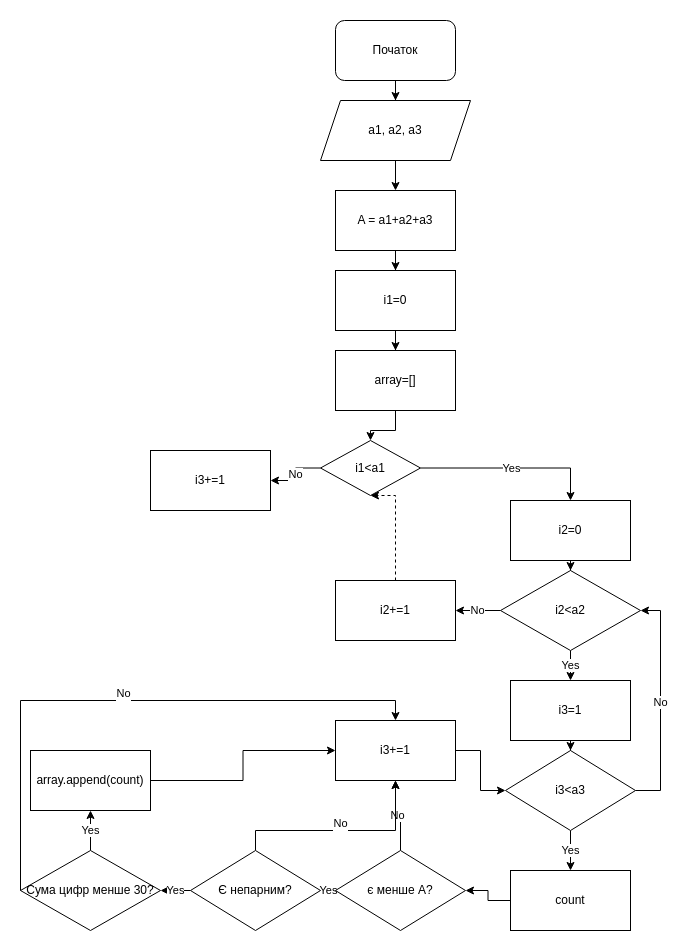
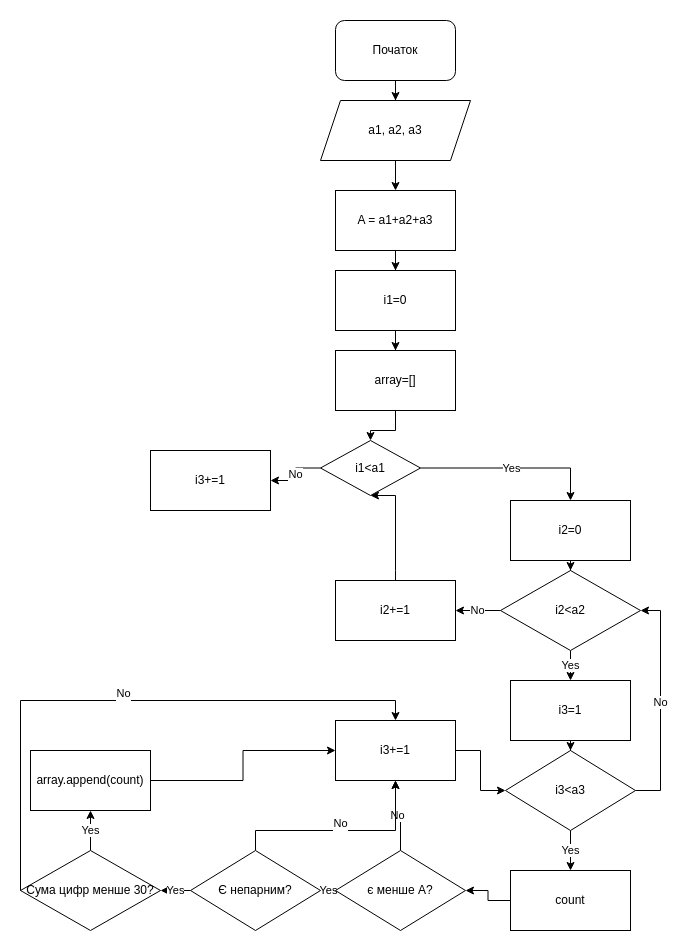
(396, 529) -> (396, 529)
